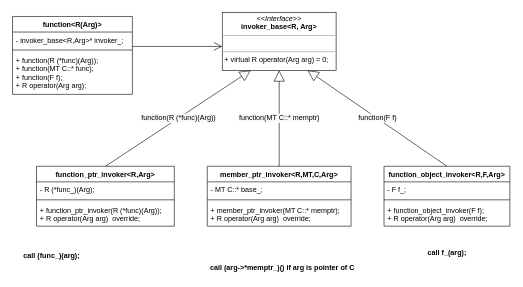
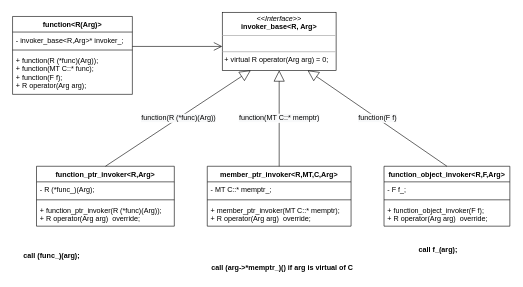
(237, 190) -> (241, 190)
(447, 254) -> (438, 251)
(283, 269) -> (283, 269)
